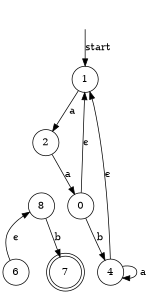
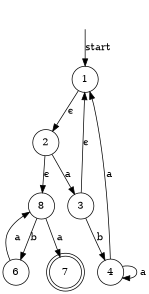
(71, 111) -> (71, 111)
none -> (44, 171)
(108, 174) -> (108, 174)
(81, 206) -> (81, 206)
none -> (30, 236)
(16, 238) -> (16, 238)
(58, 238) -> (58, 238)
